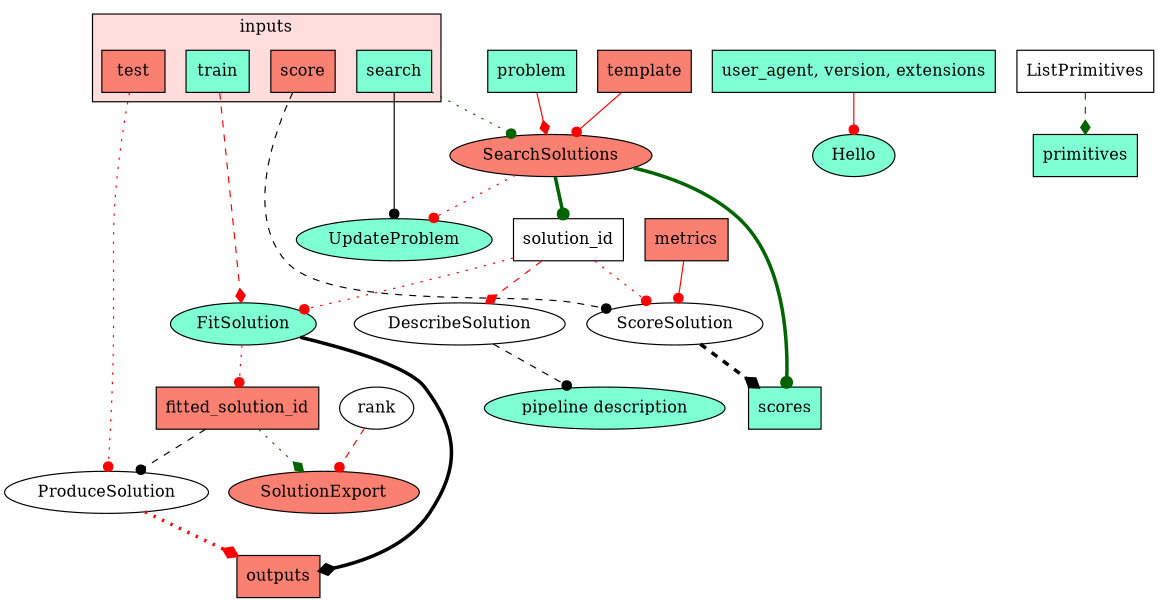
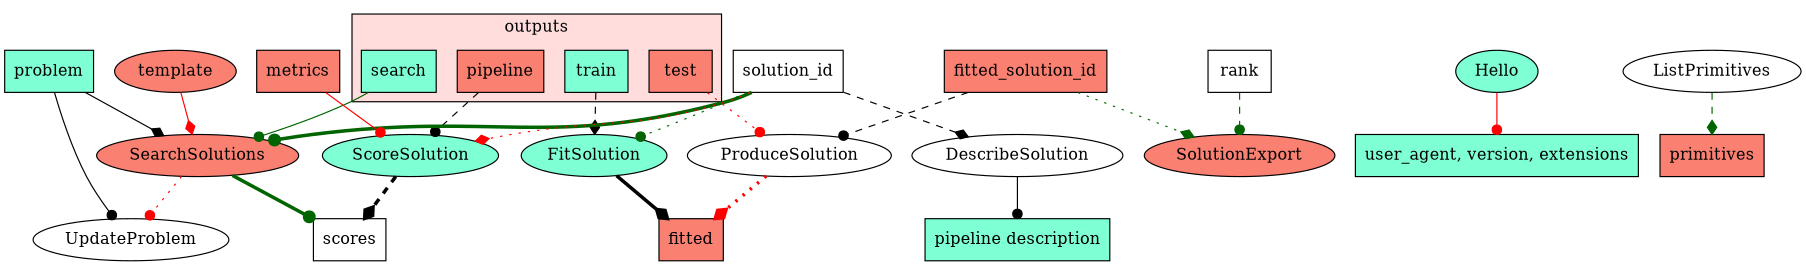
(267, 27) -> (537, 27)
(303, 71) -> (501, 71)
(644, 71) -> (175, 71)
(1085, 71) -> (1712, 71)
(540, 107) -> (118, 111)
(854, 109) -> (1497, 109)
(601, 111) -> (185, 106)
(469, 112) -> (317, 116)
(394, 151) -> (76, 155)
(1085, 156) -> (1712, 156)
(230, 190) -> (595, 109)
(559, 193) -> (505, 127)
(394, 240) -> (131, 240)
(519, 278) -> (894, 110)
(619, 279) -> (621, 122)
(411, 284) -> (681, 121)
(675, 324) -> (410, 156)
(241, 361) -> none
(528, 364) -> (1017, 193)
(377, 408) -> (1240, 71)
(605, 408) -> (1017, 240)
(785, 408) -> (350, 240)
(353, 446) -> (1240, 109)
(278, 577) -> (691, 240)
